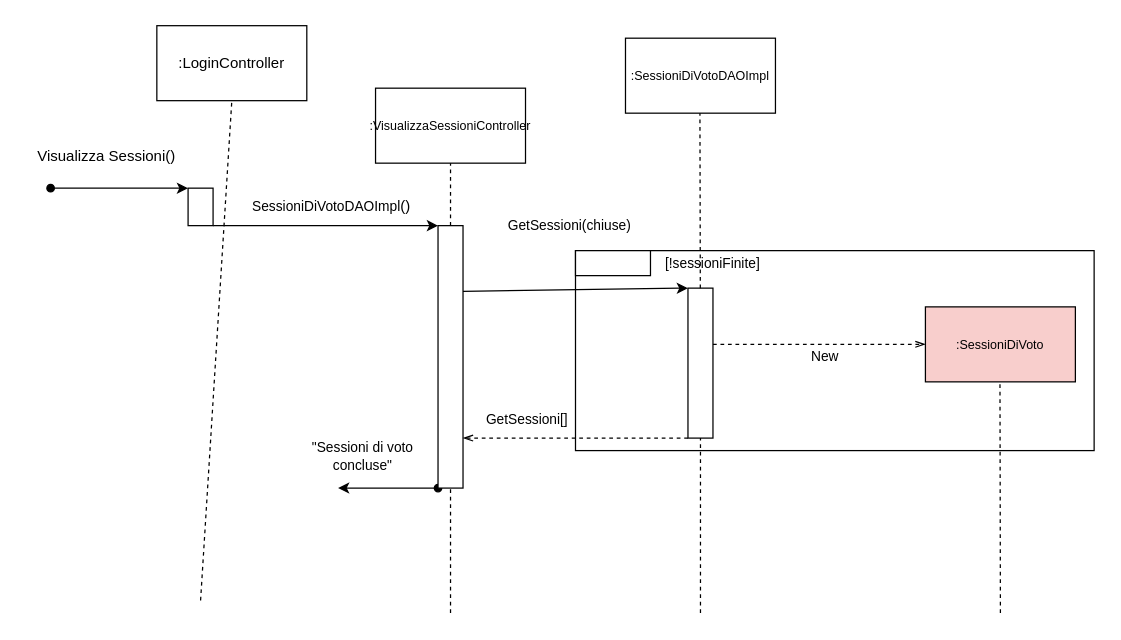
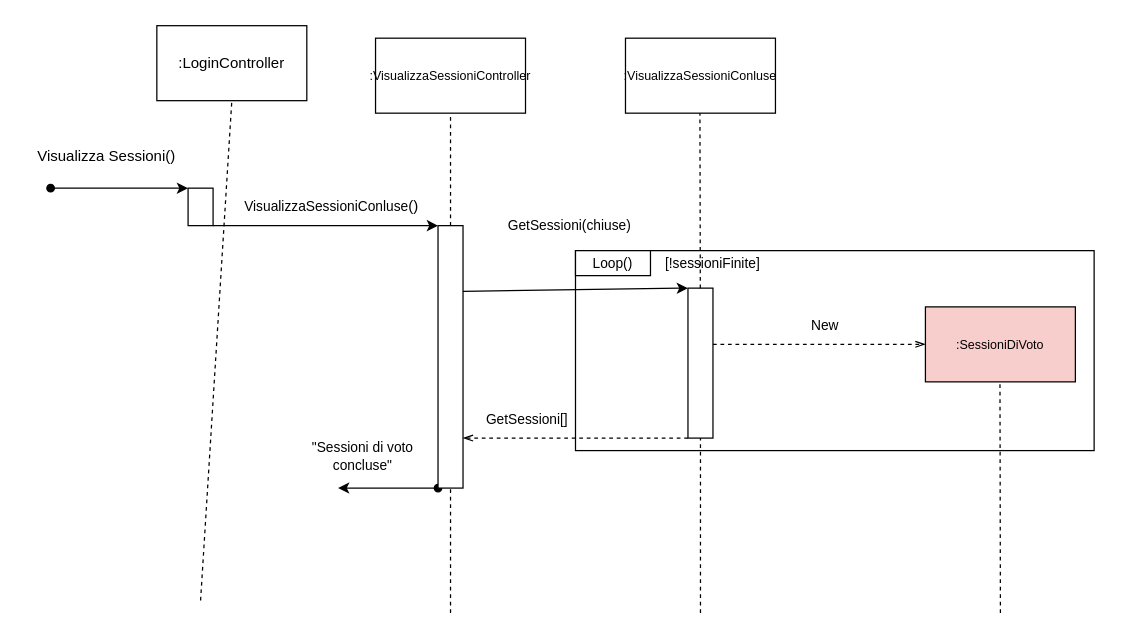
(701, 76) -> (701, 76)
(451, 126) -> (451, 76)
(332, 207) -> (332, 207)
none -> (613, 263)
(826, 357) -> (826, 326)
